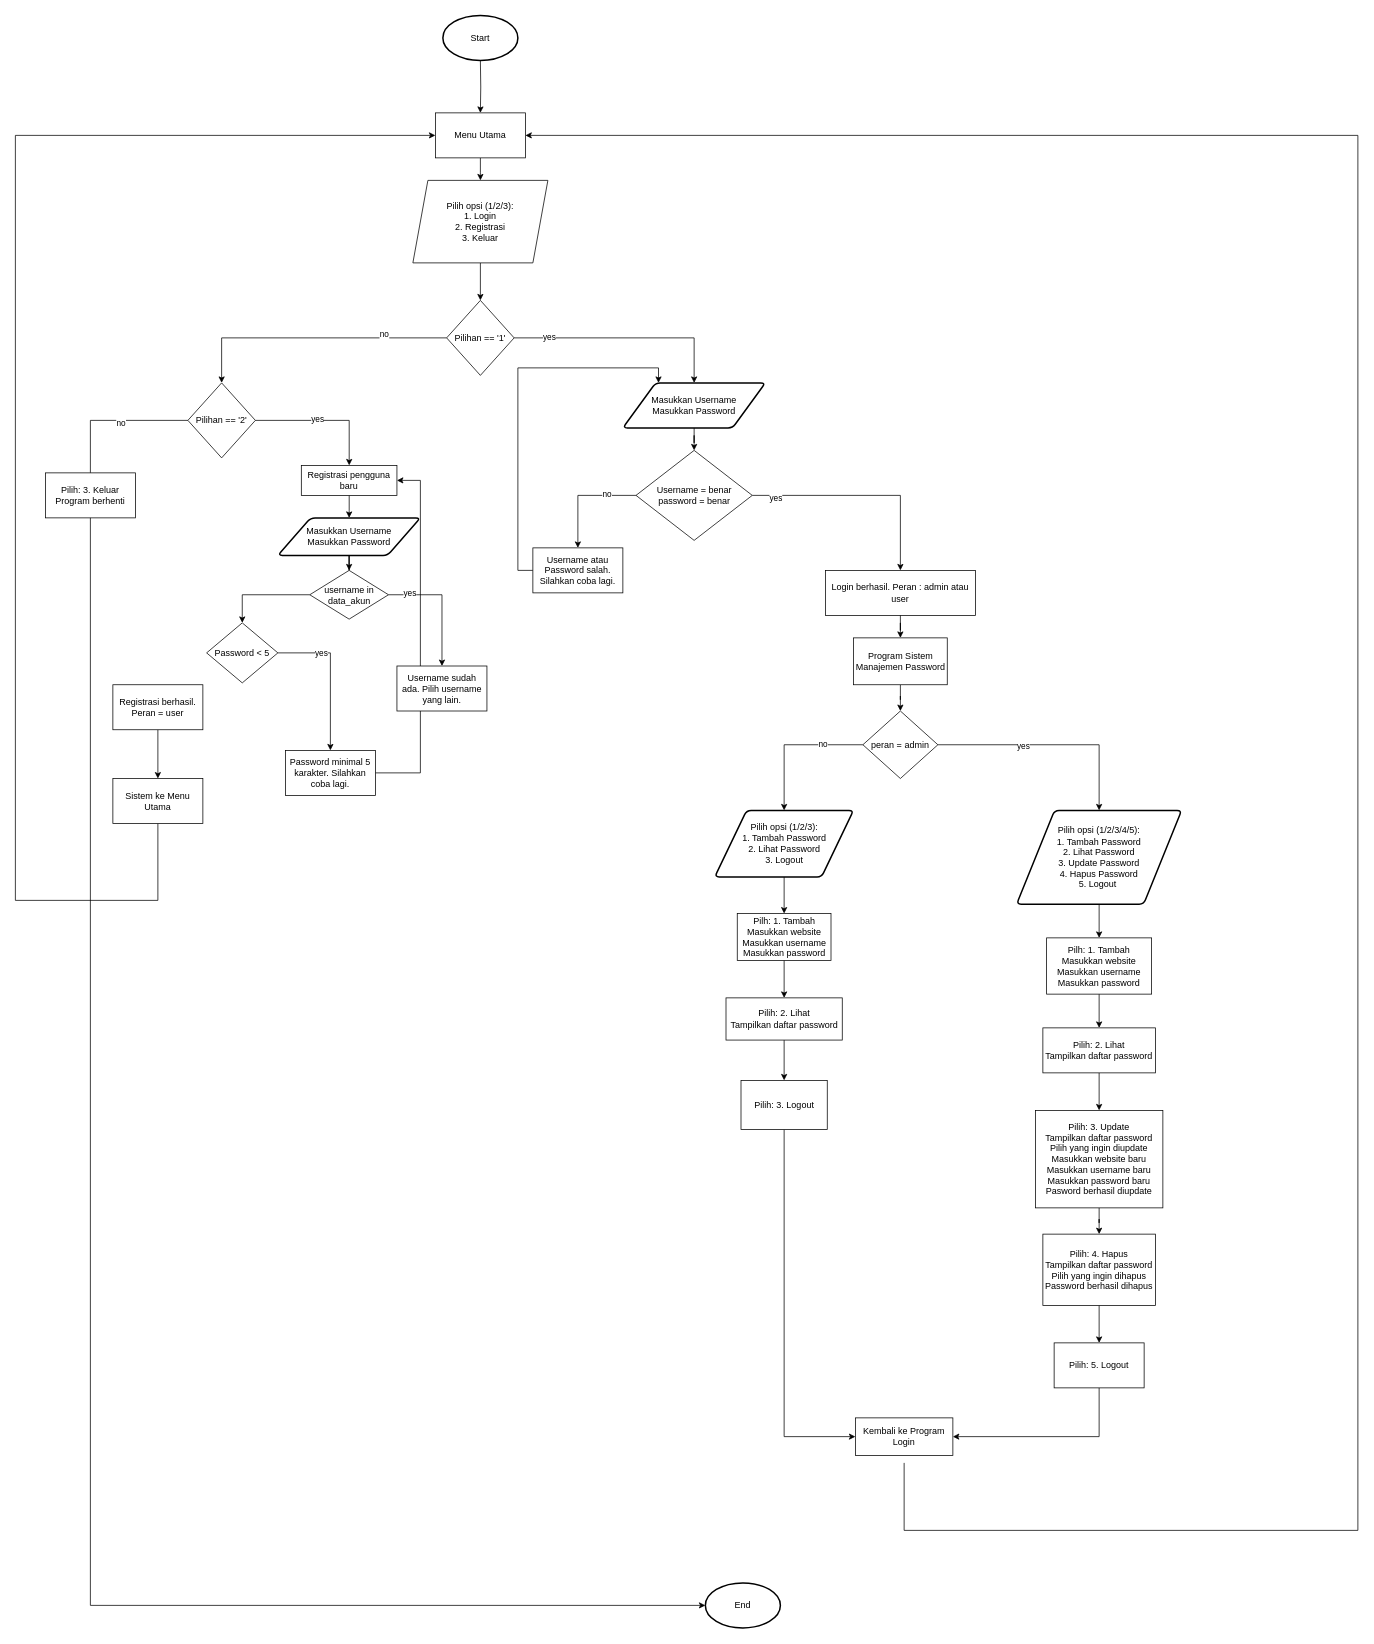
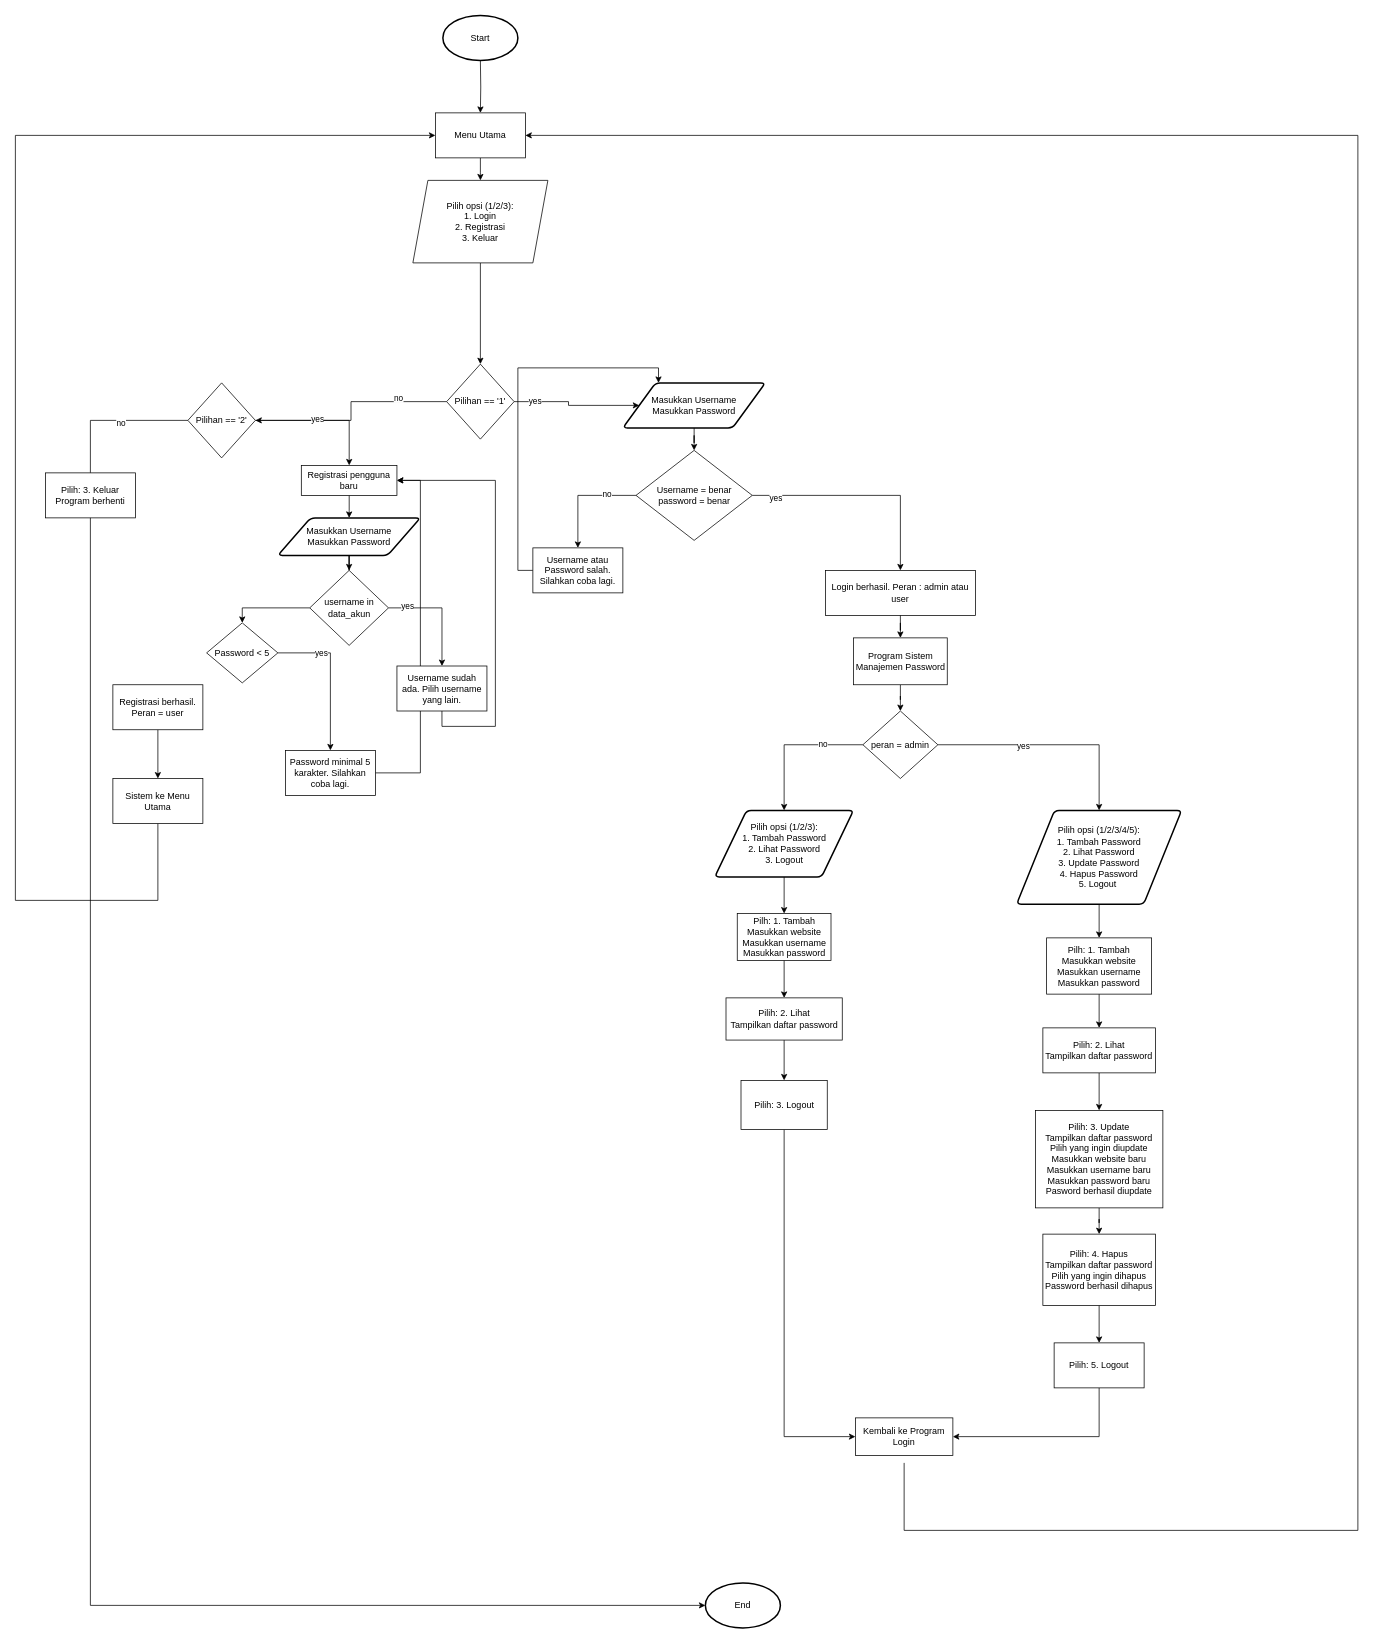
(480, 338) -> (480, 402)
(349, 595) -> (349, 608)
none -> (495, 601)
